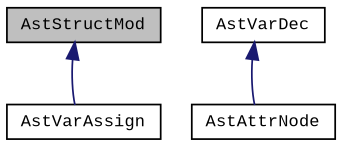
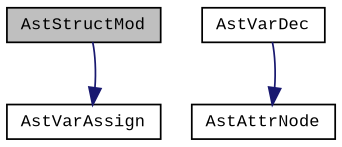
(72, 82) -> (95, 65)
(252, 82) -> (275, 65)
